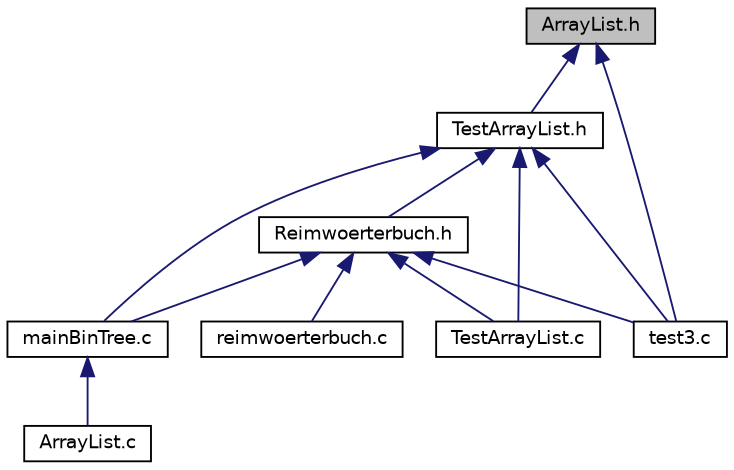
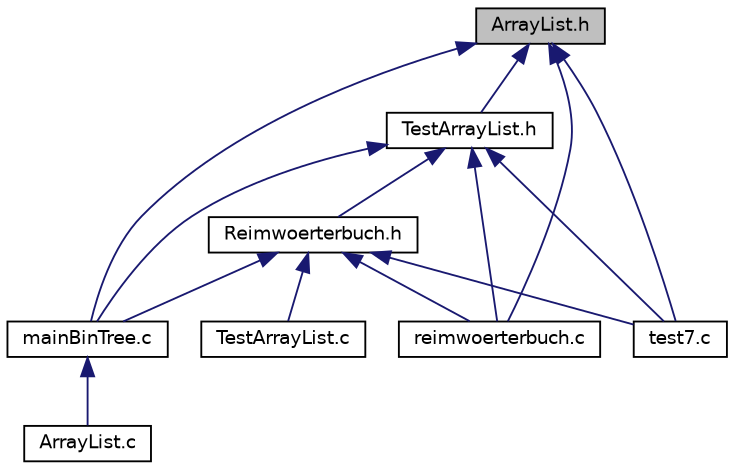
none -> (238, 142)
none -> (559, 195)
(519, 244) -> (486, 244)
(680, 339) -> (680, 339)
